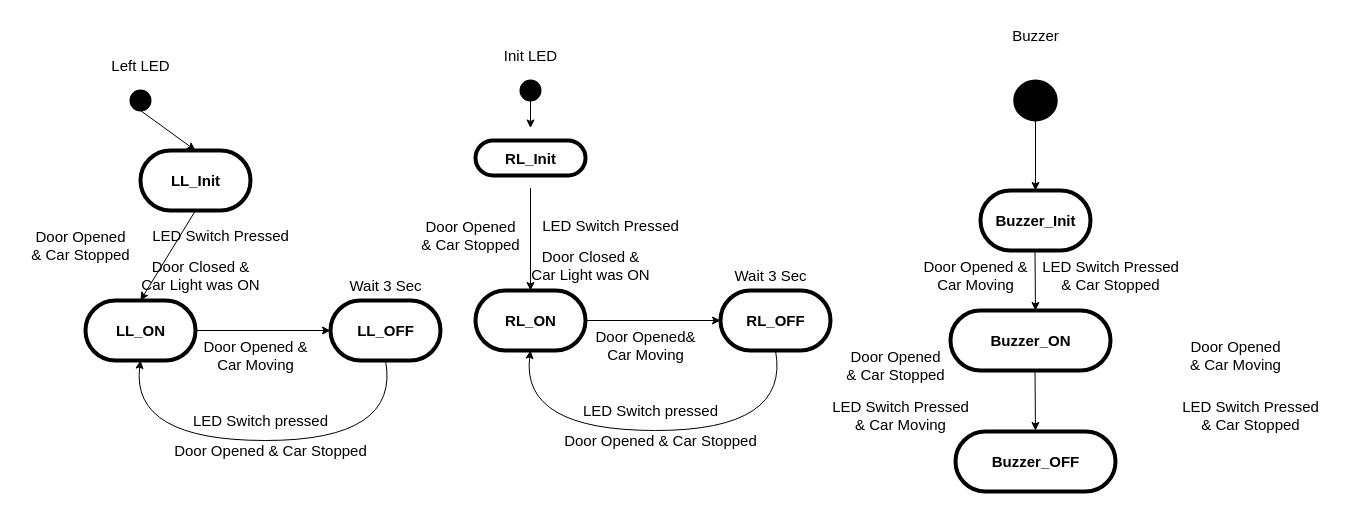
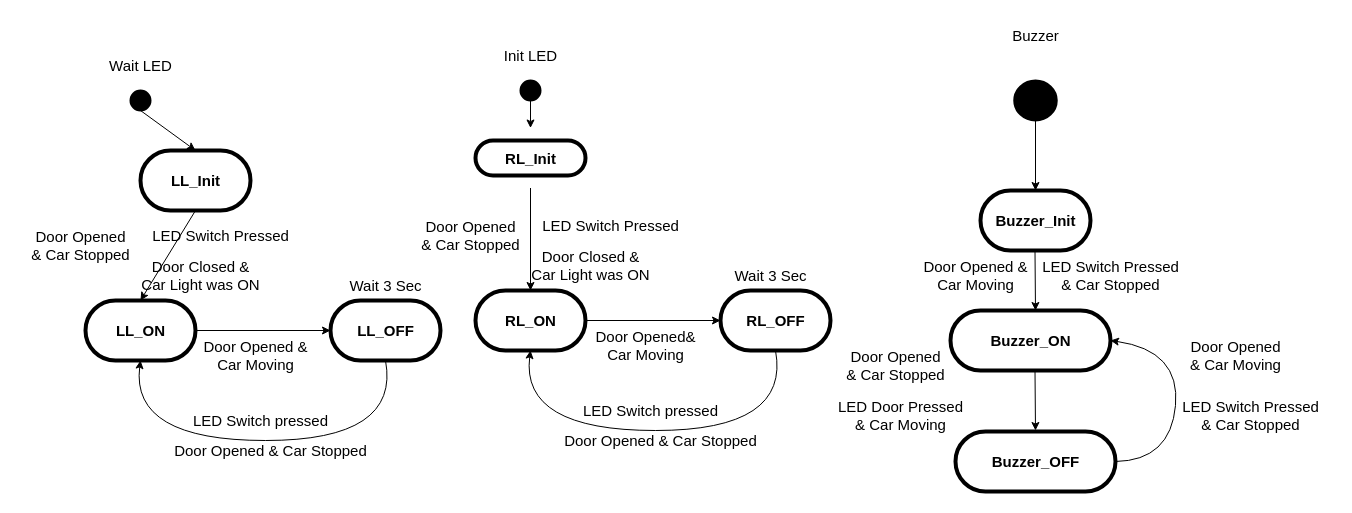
(141, 66) -> (141, 66)
none -> (1176, 402)
(901, 416) -> (901, 416)
